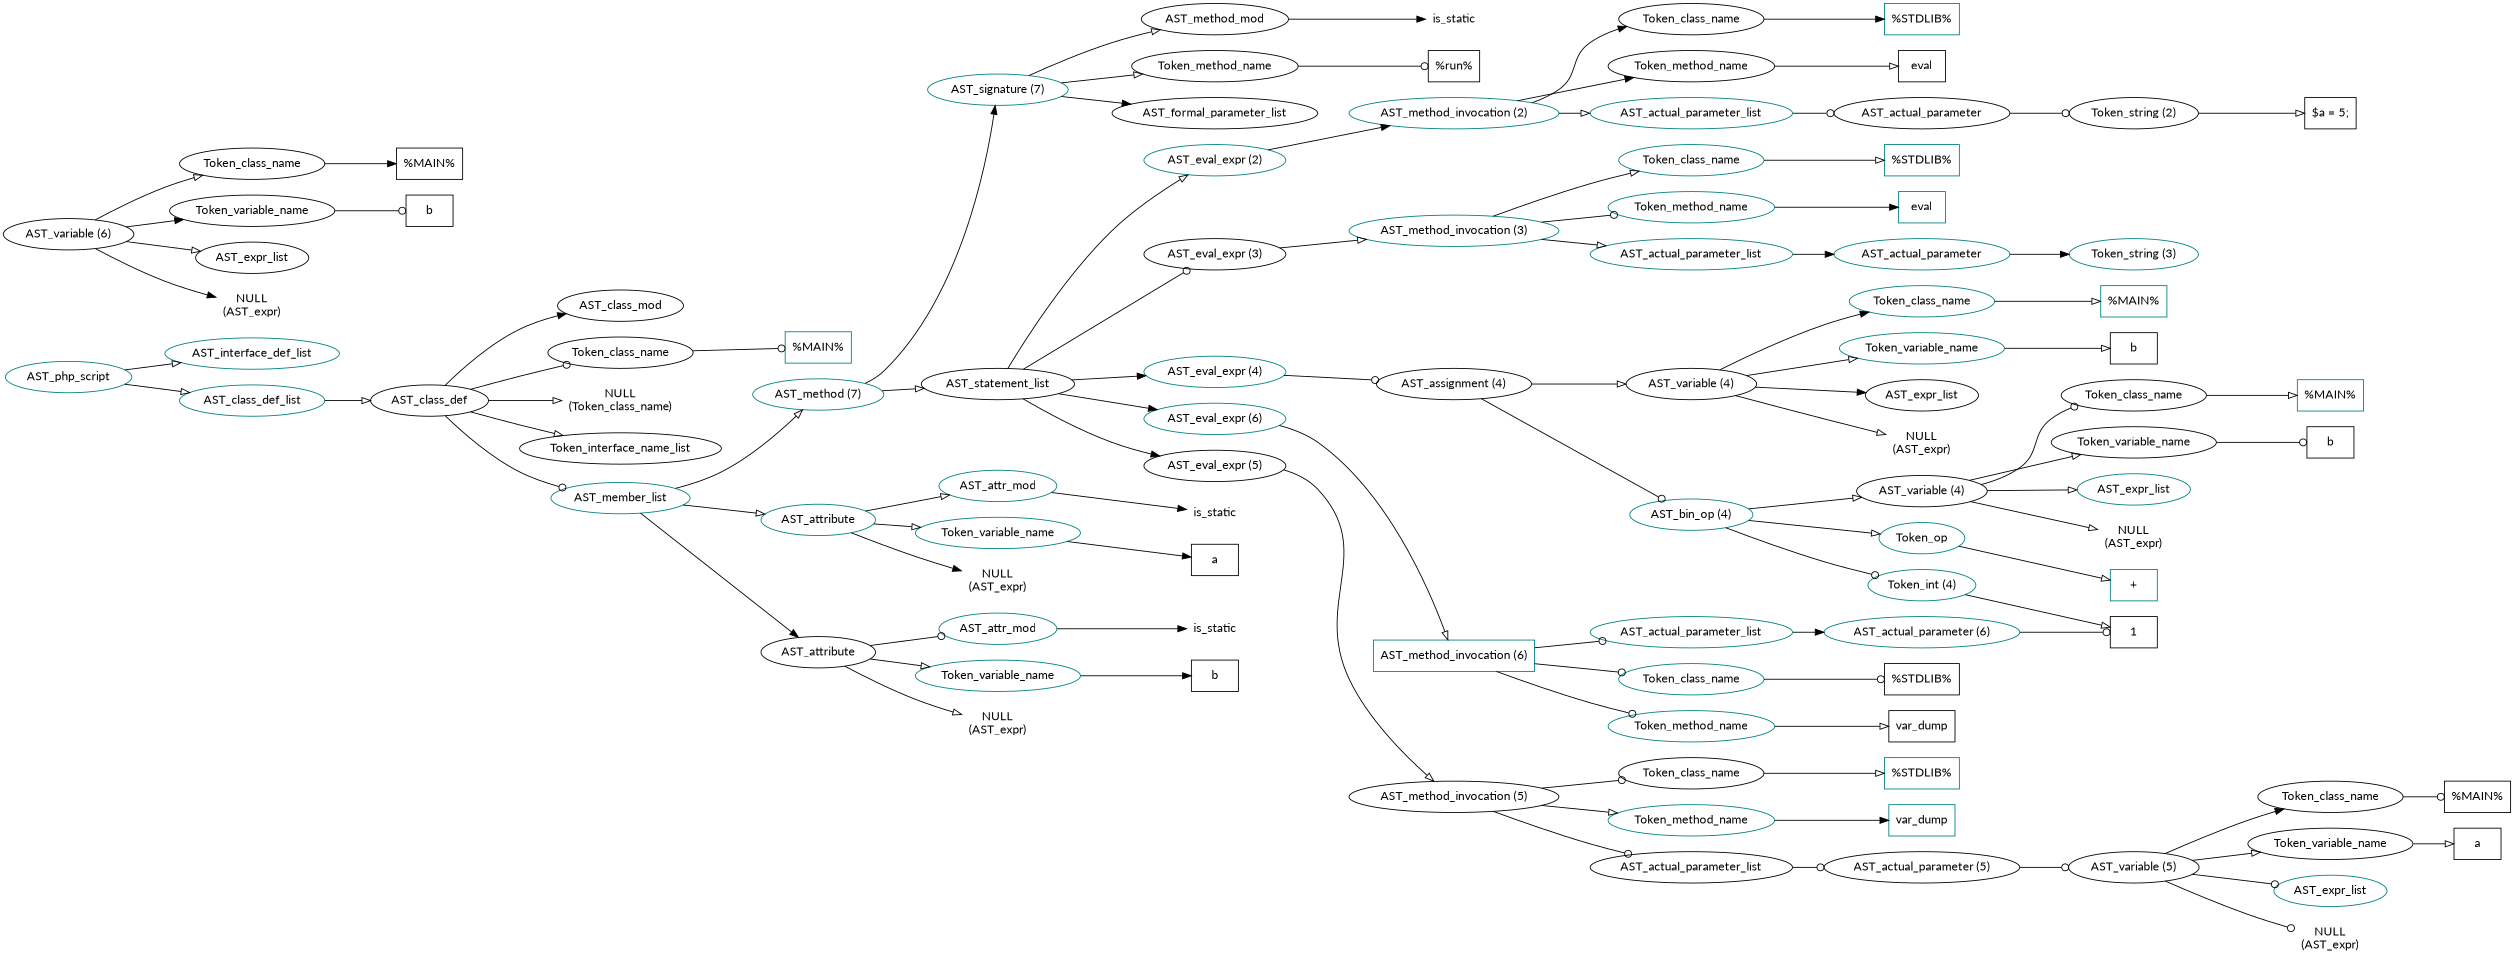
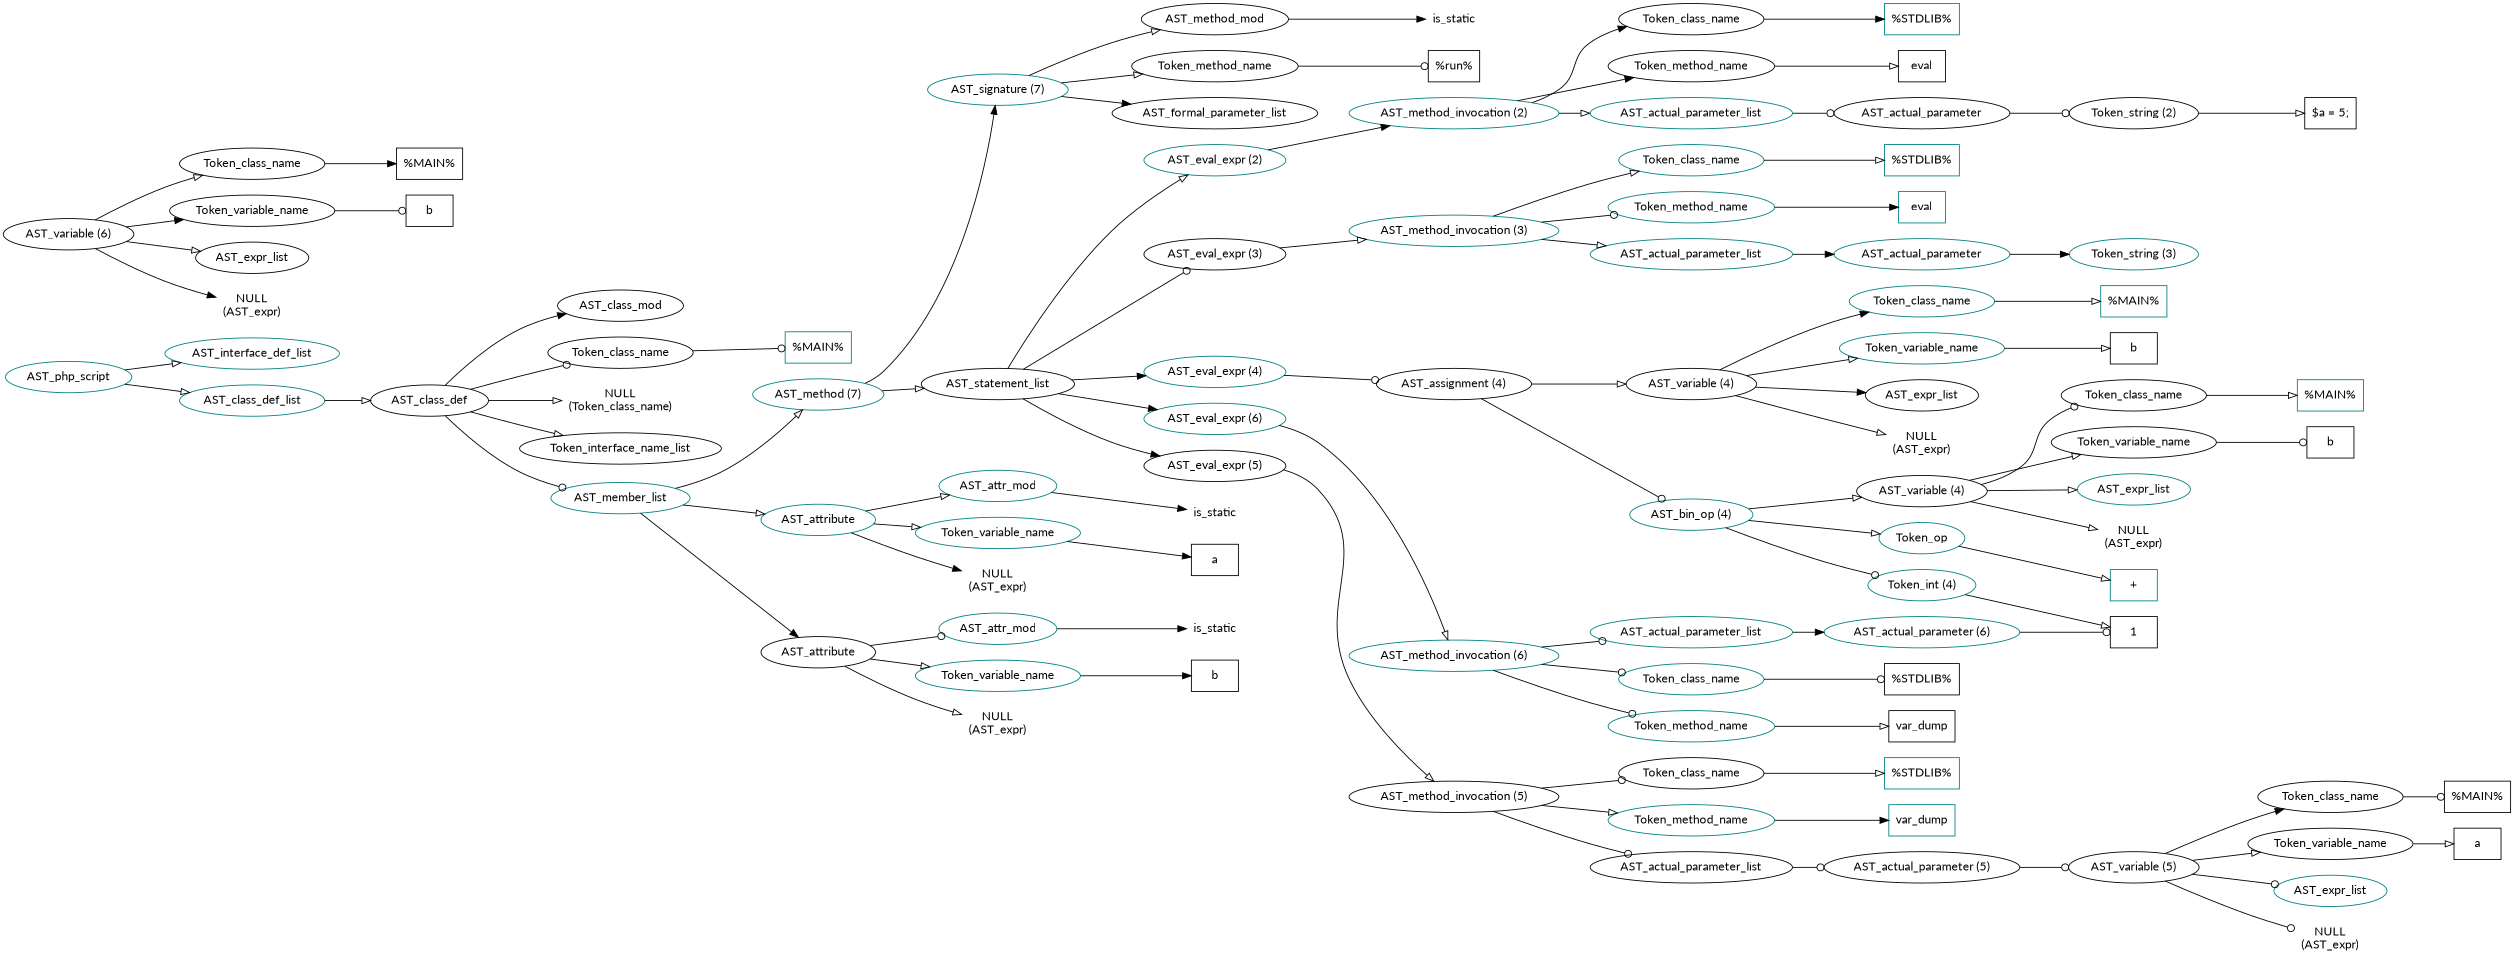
(1454, 656) -> (1454, 656)
